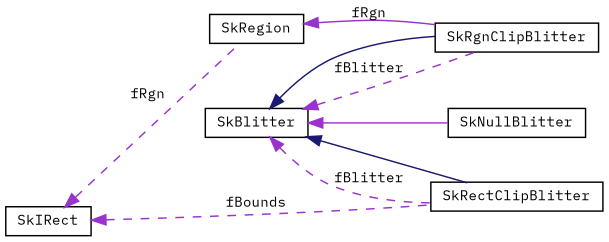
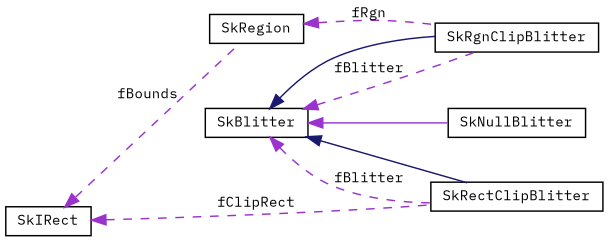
(377, 20) -> (377, 20)
(148, 95) -> (148, 95)
(257, 203) -> (257, 203)
